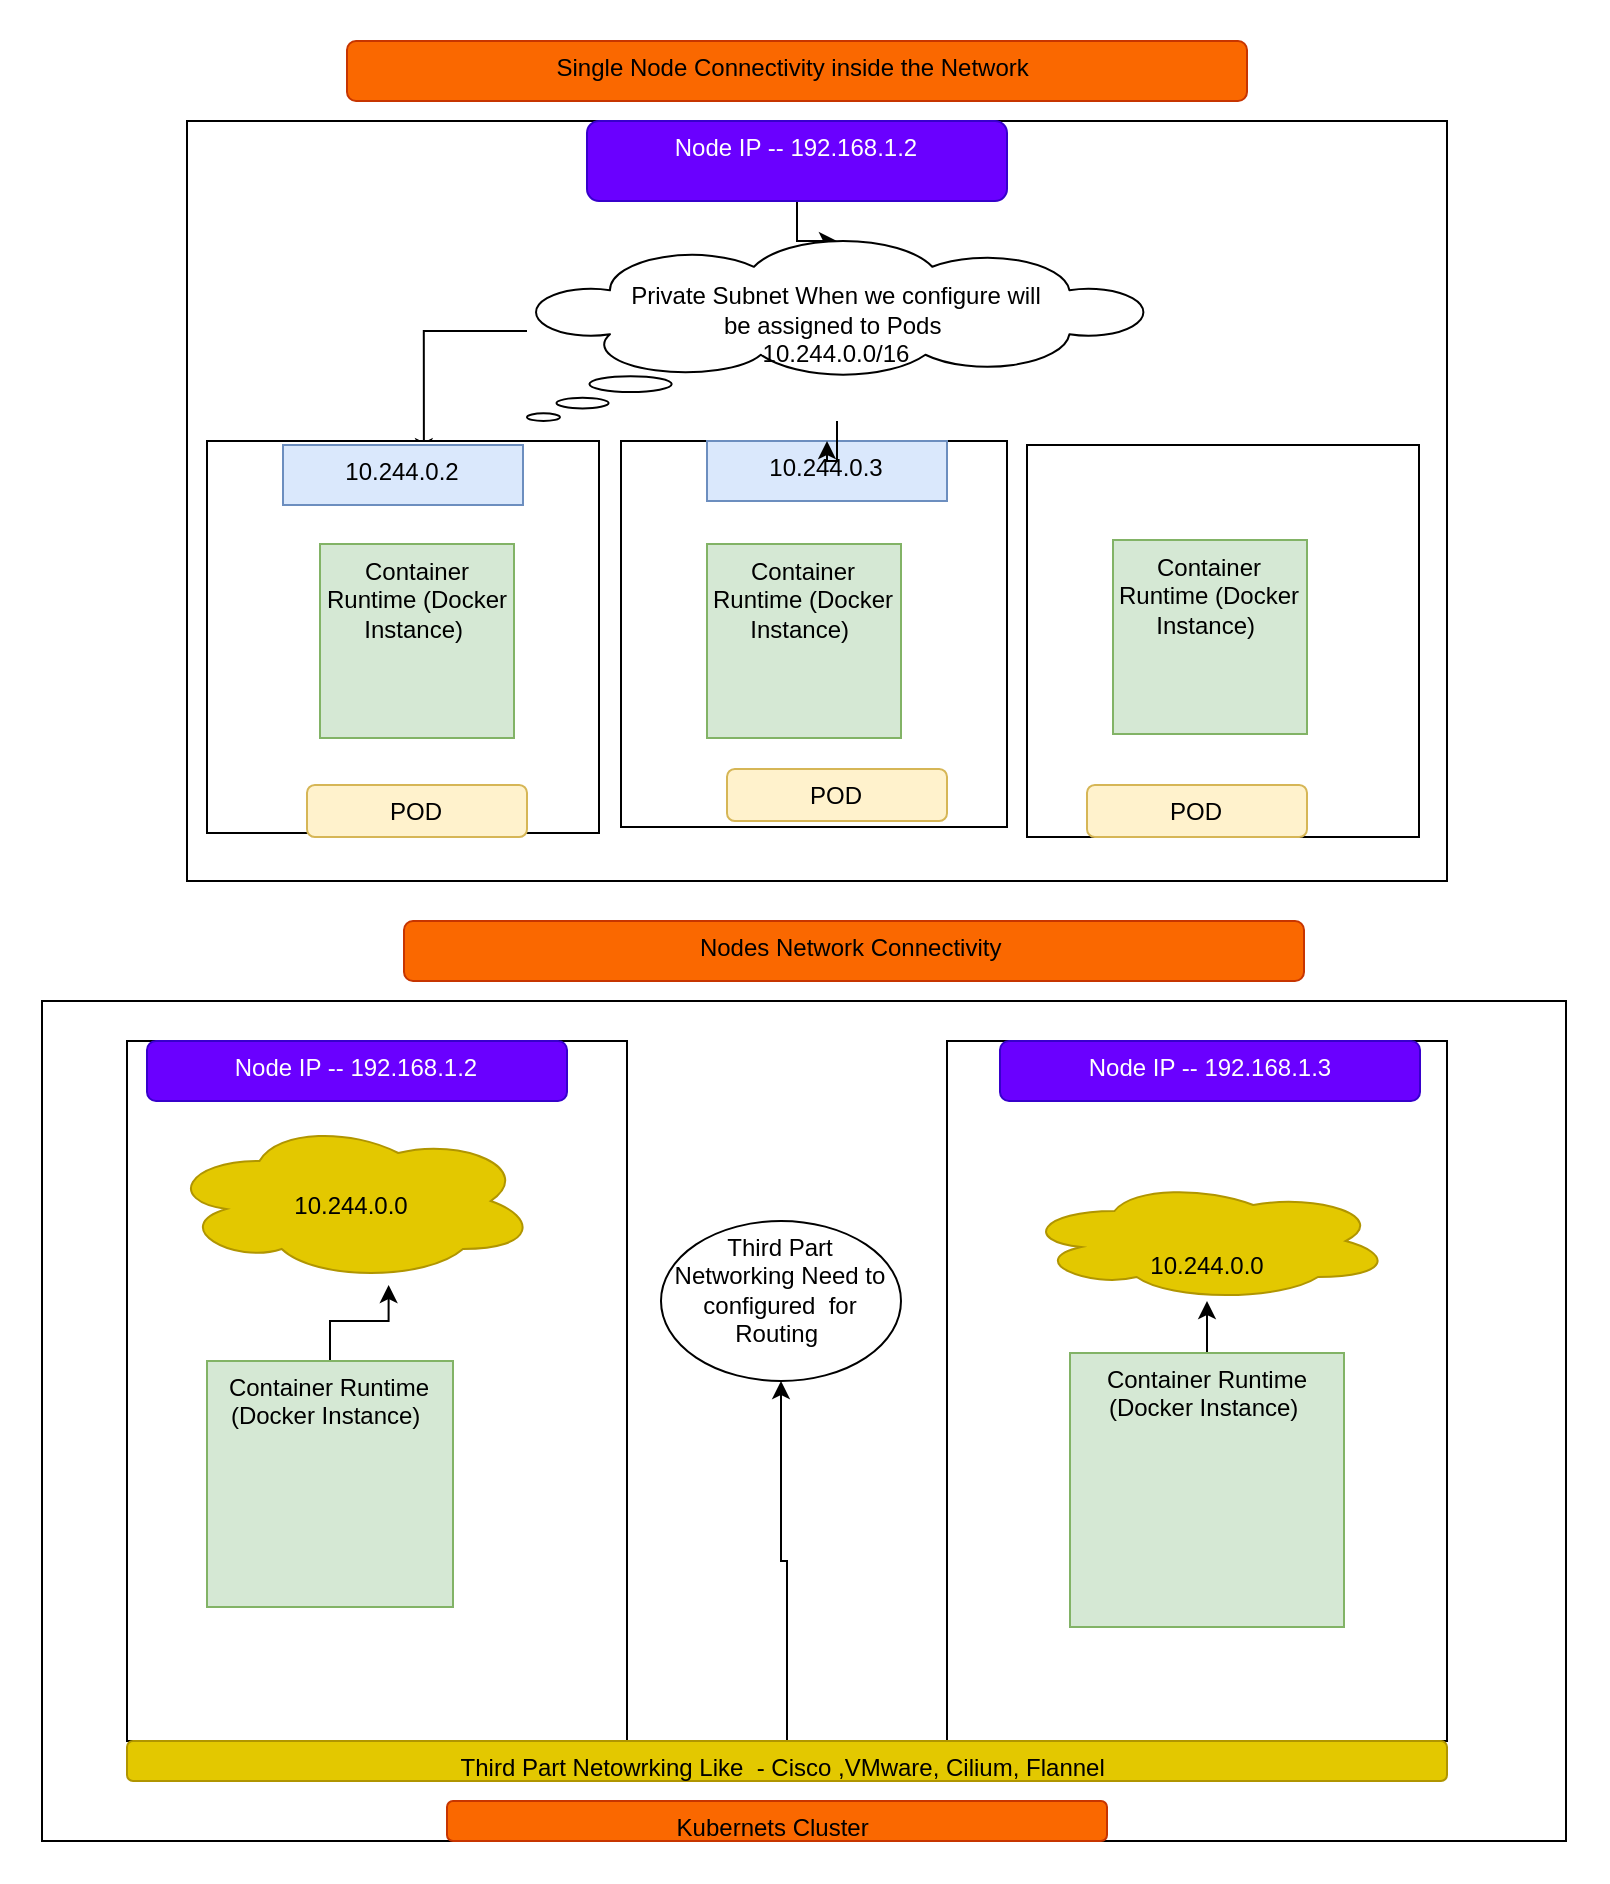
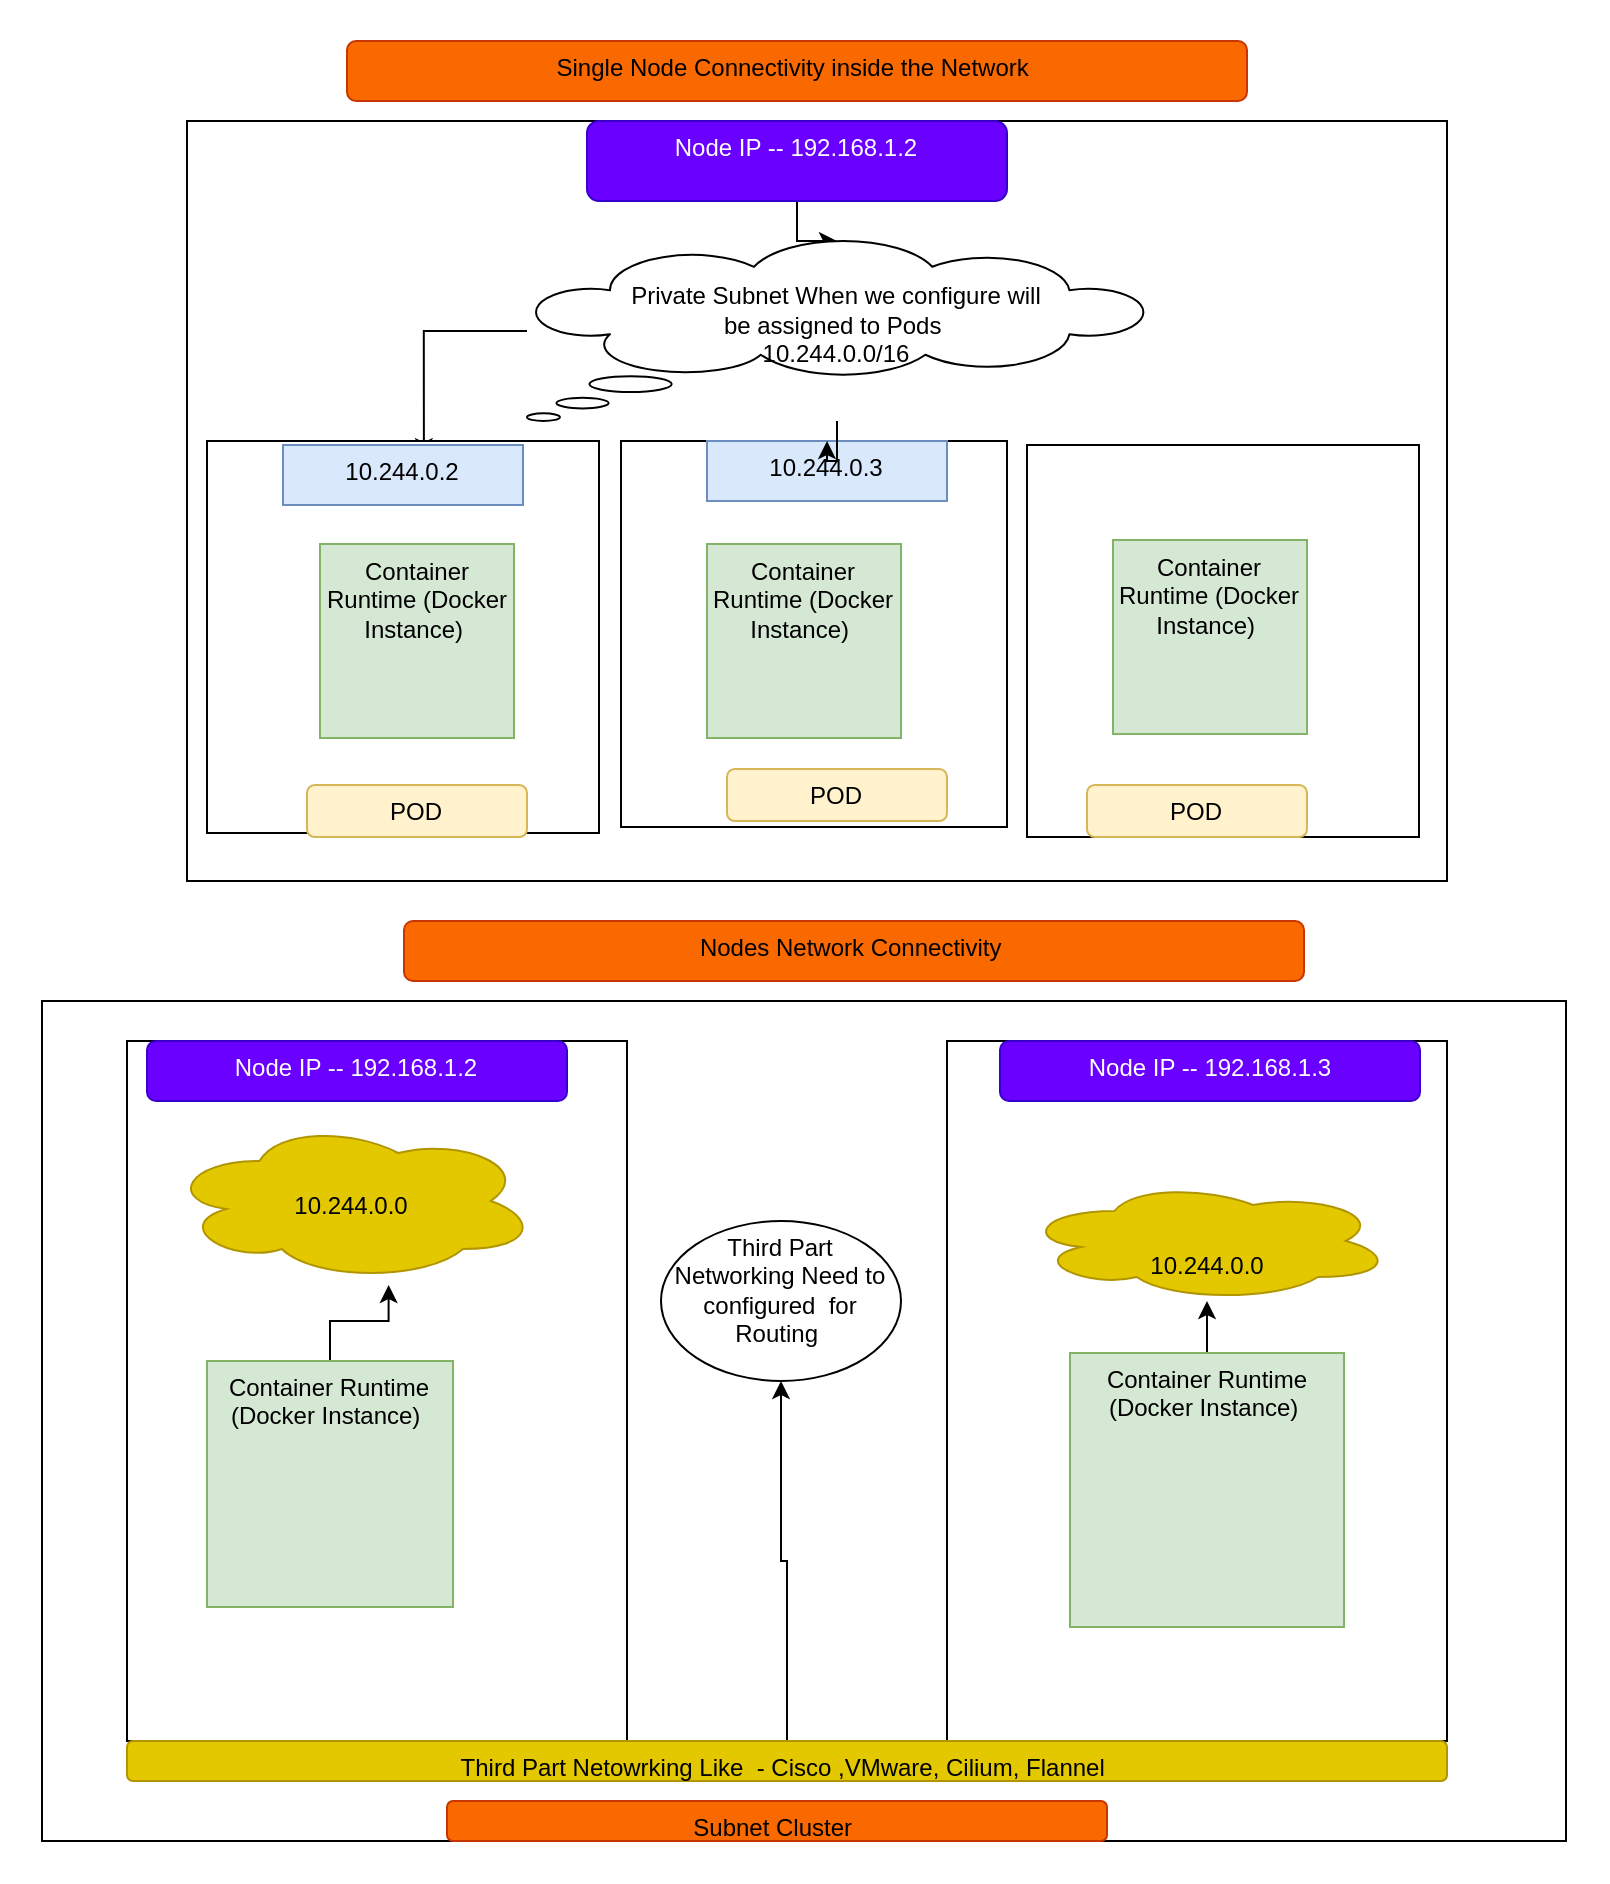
(777, 1829) -> (777, 1829)
